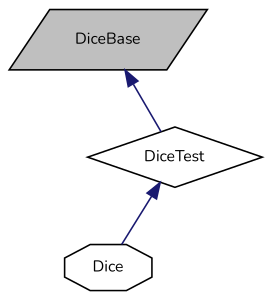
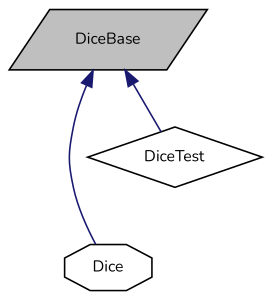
(137, 220) -> (70, 166)
